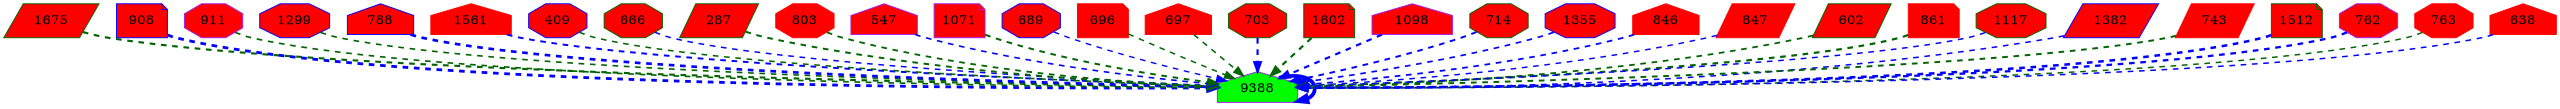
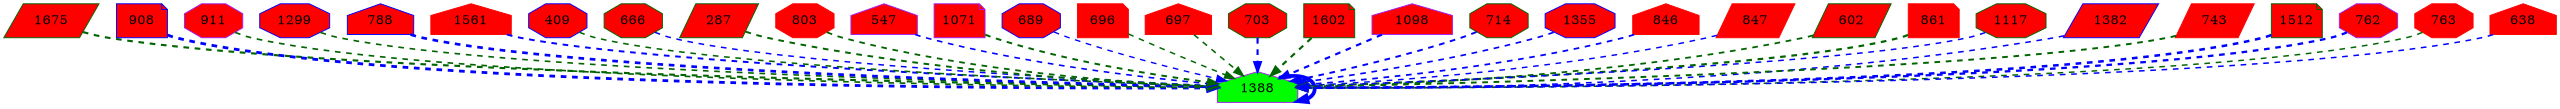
(1258, 89) -> (1258, 89)
